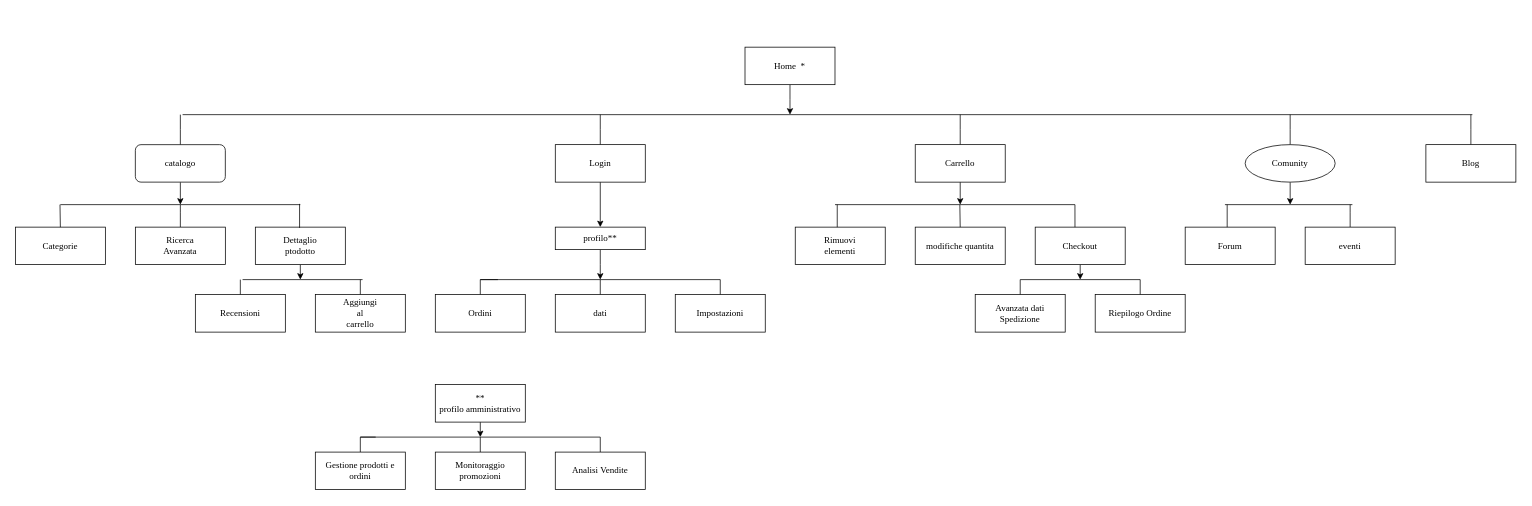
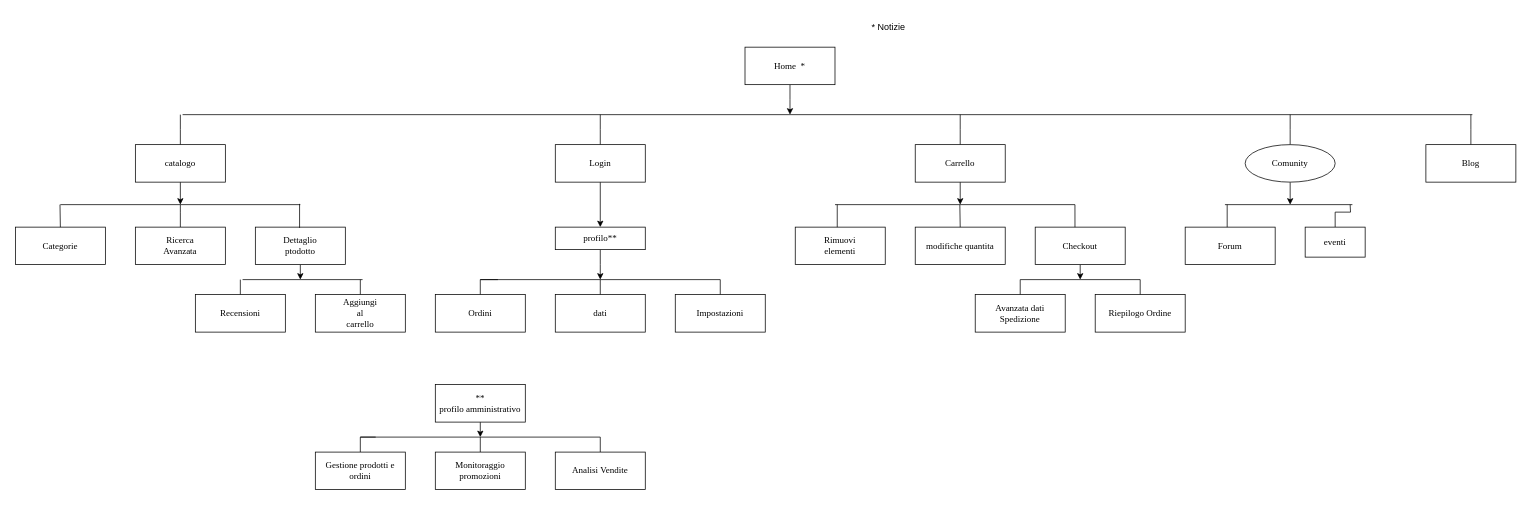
none -> (888, 27)
(180, 163) -> (180, 163)
(1350, 246) -> (1335, 242)
